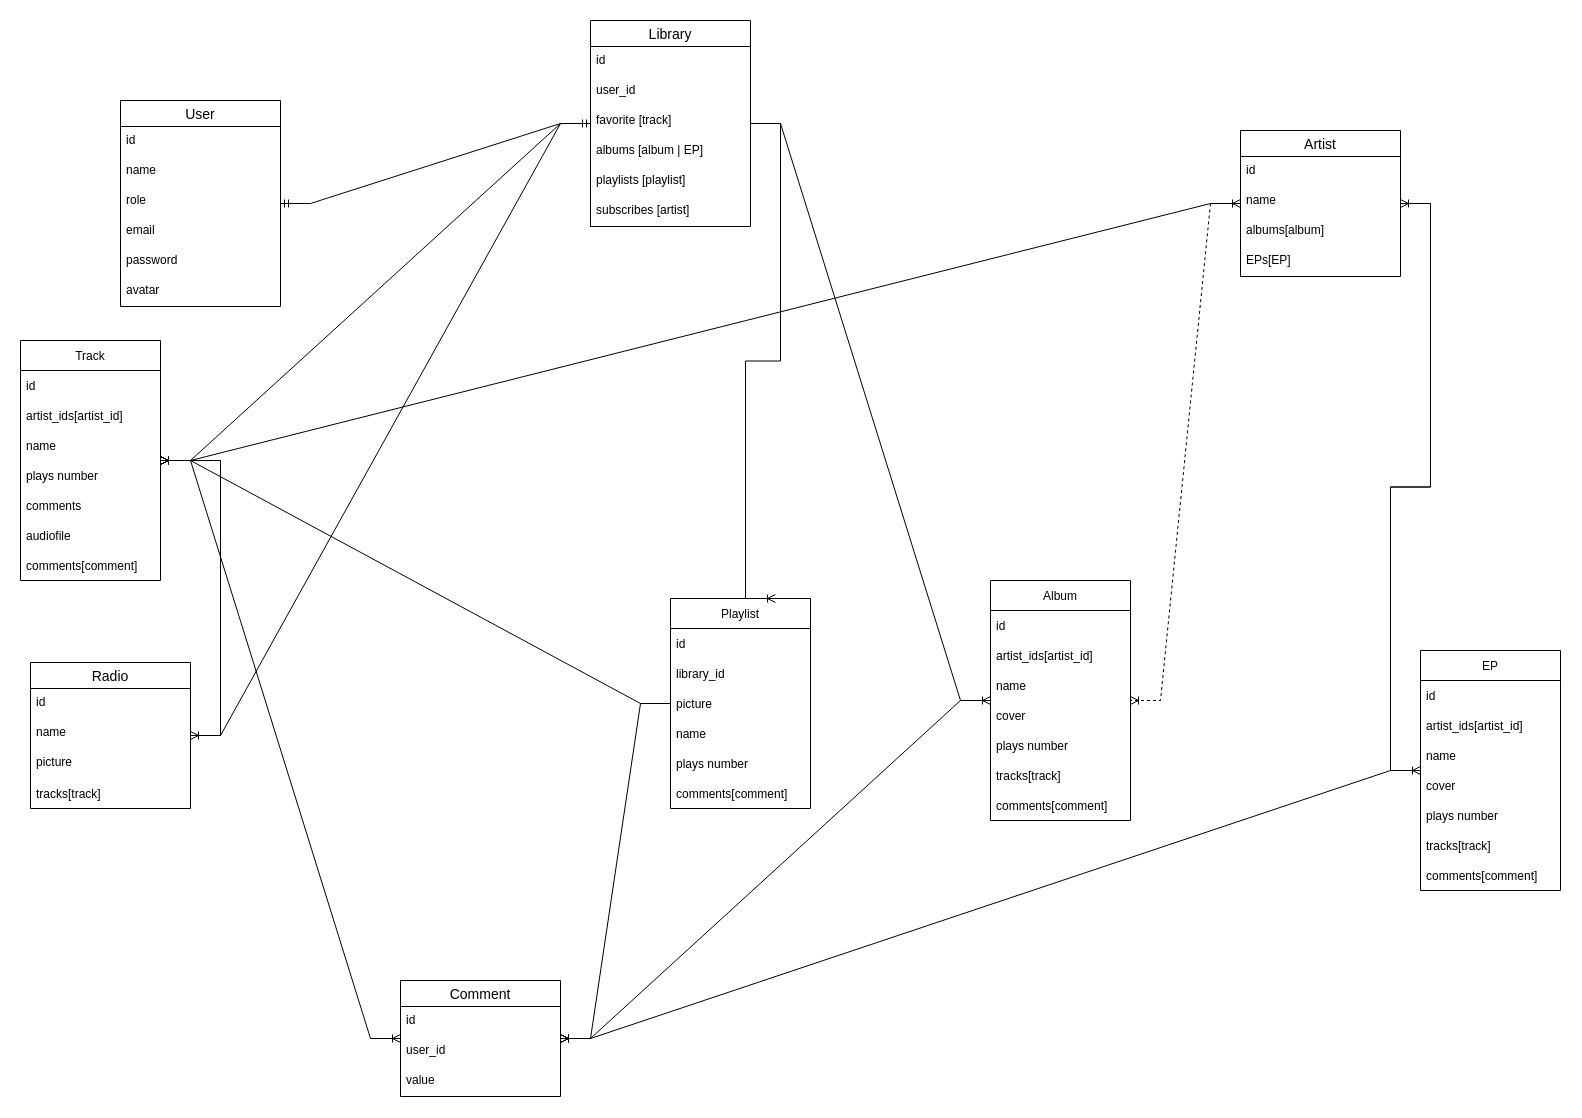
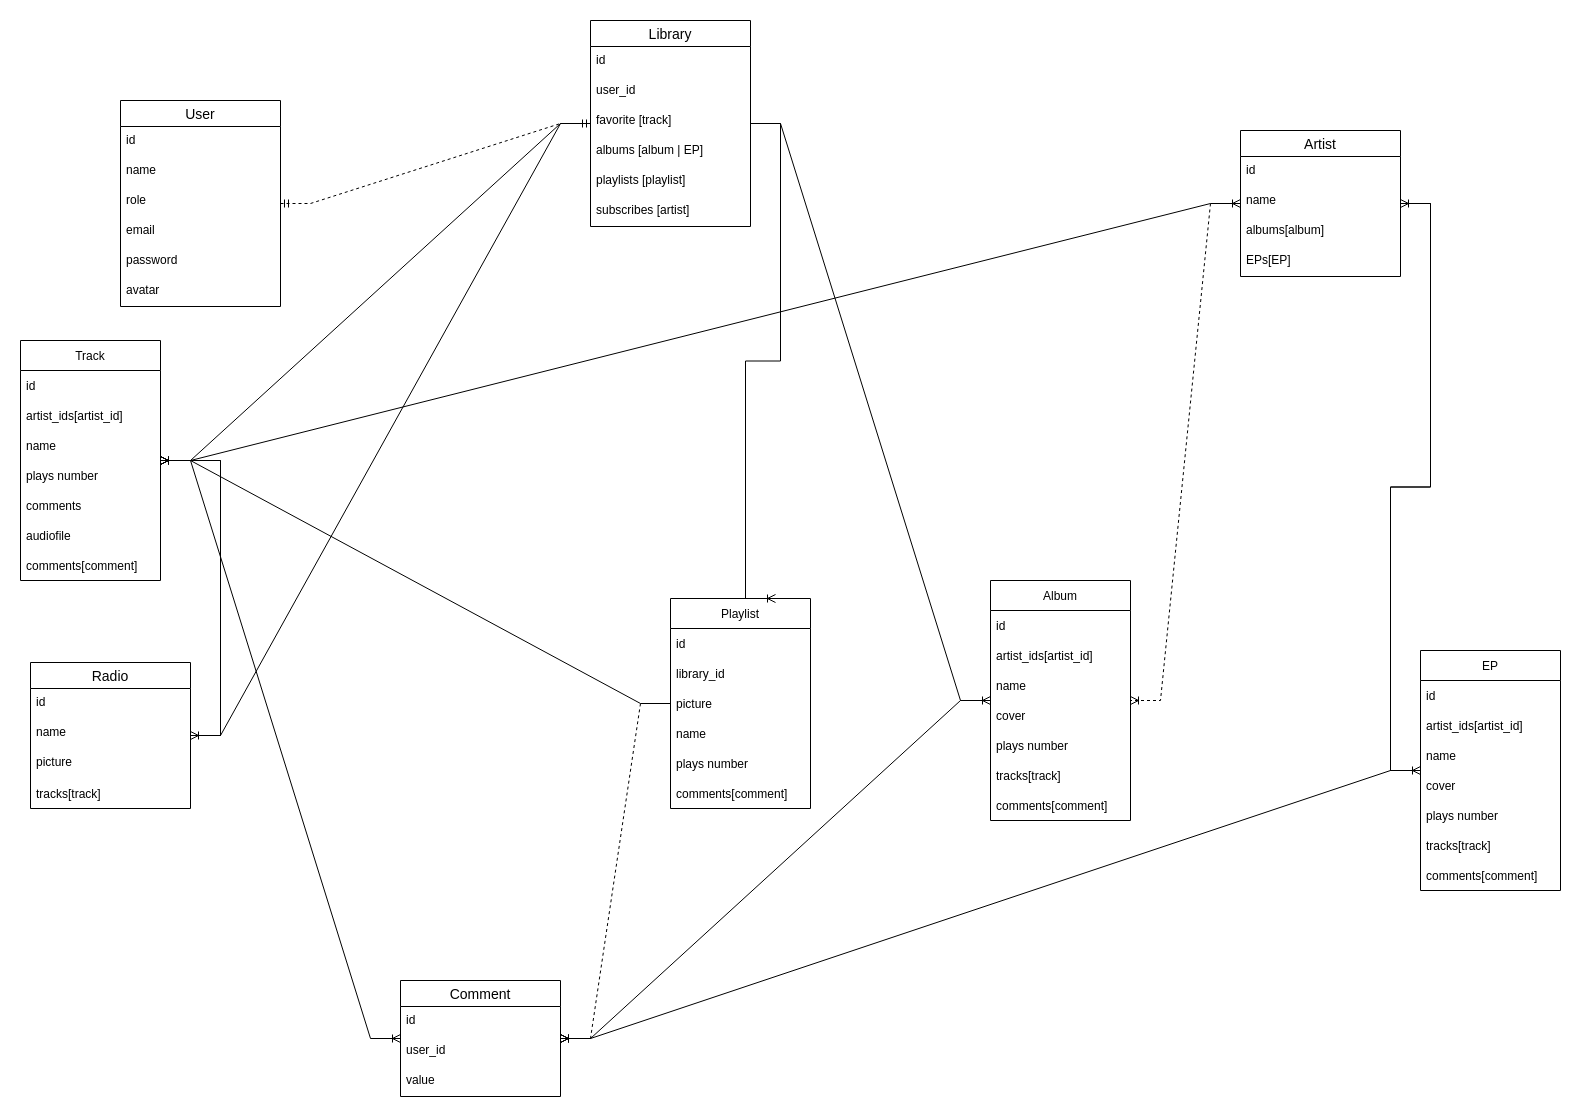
(418, 169) -> (418, 169)
(616, 869) -> (616, 869)
